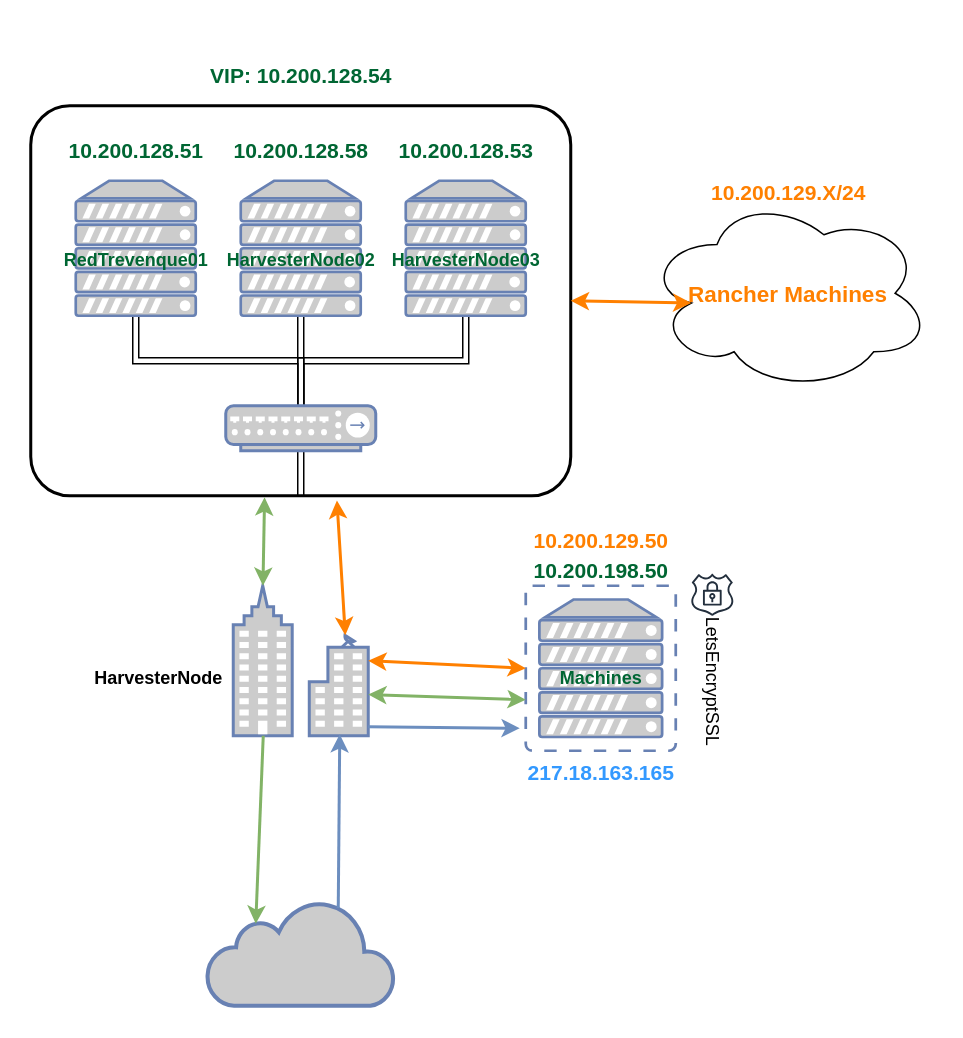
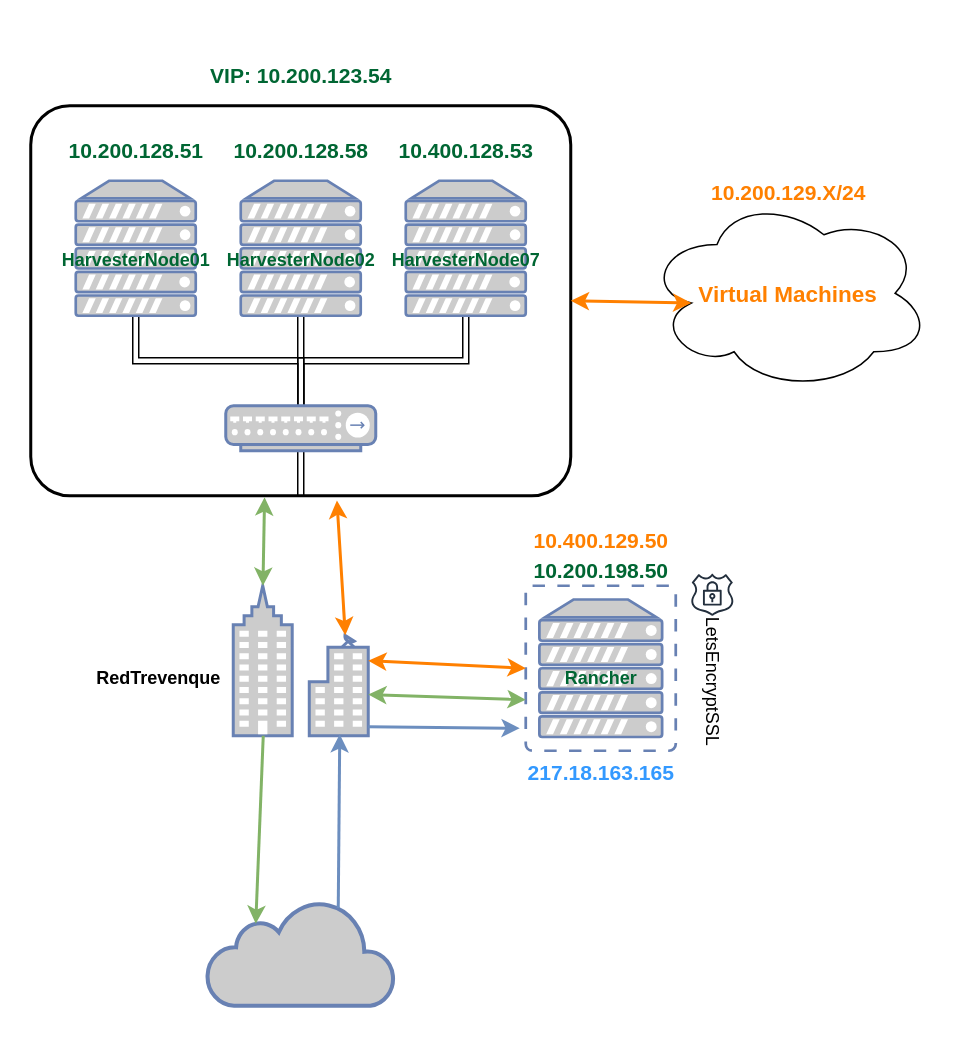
(302, 76) -> (302, 76)
(467, 151) -> (467, 151)
(137, 260) -> (137, 260)
(467, 260) -> (467, 260)
(788, 293) -> (788, 293)
(602, 541) -> (602, 541)
(159, 679) -> (159, 679)
(602, 679) -> (602, 679)
